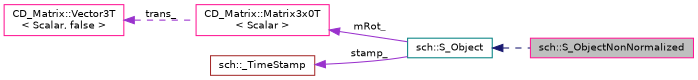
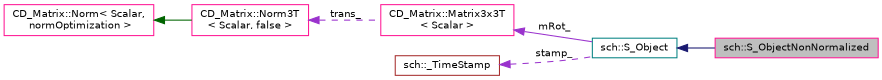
(64, 20) -> (250, 20)
none -> (79, 20)
(263, 20) -> (447, 20)
(517, 48) -> (701, 48)
(367, 62) -> (551, 62)
